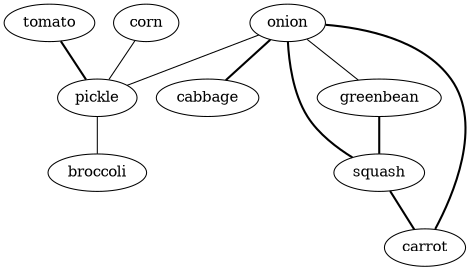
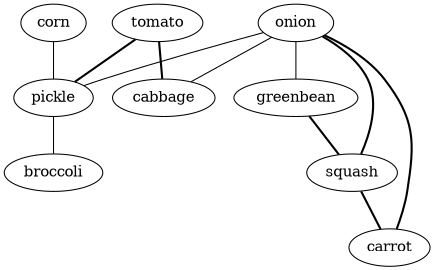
none -> (160, 55)
(248, 60) -> (231, 60)
